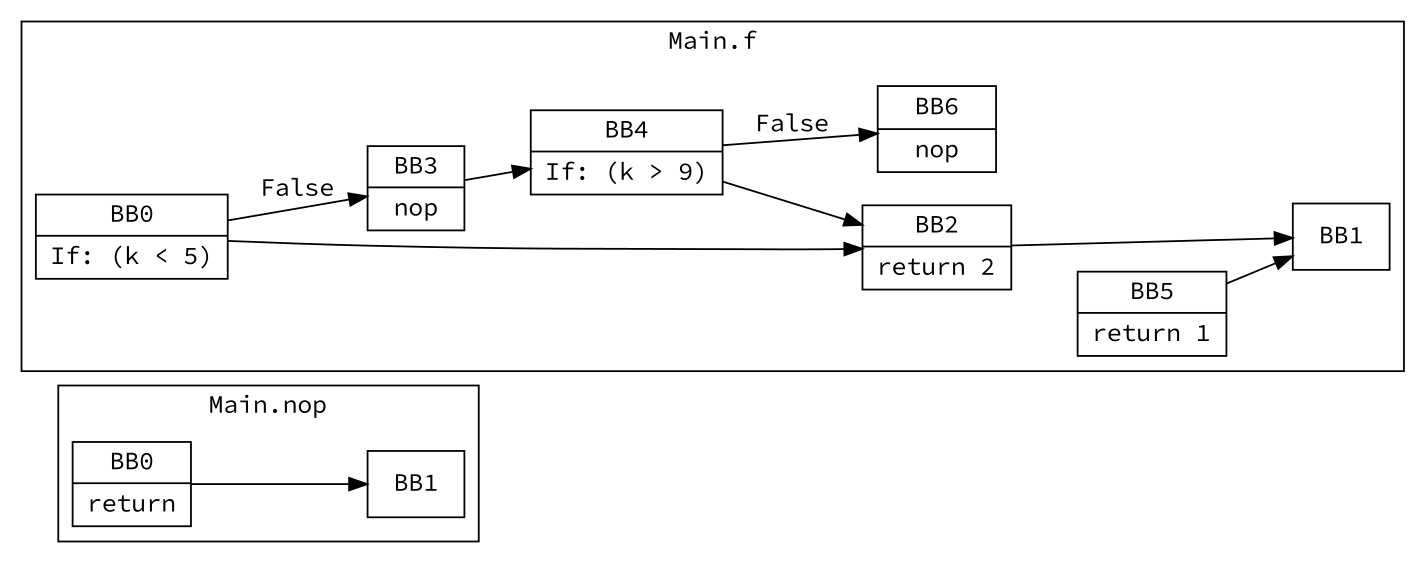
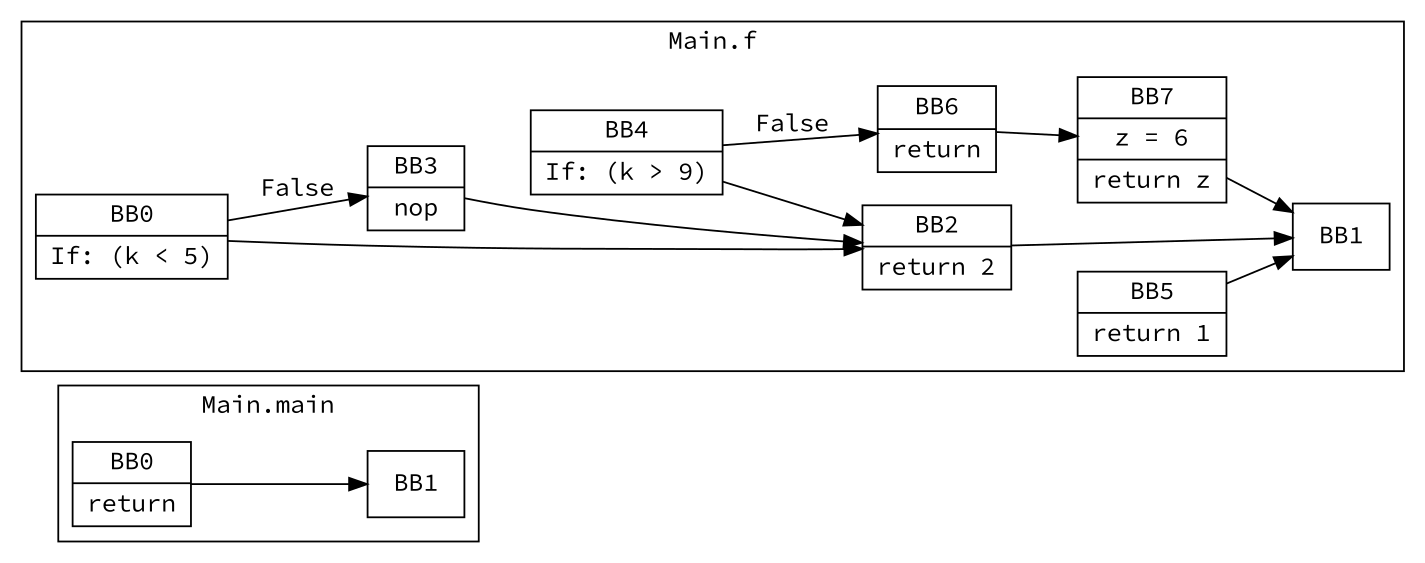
none -> (1152, 140)
(937, 150) -> (937, 150)
(489, 176) -> (654, 225)
(269, 406) -> (269, 406)
